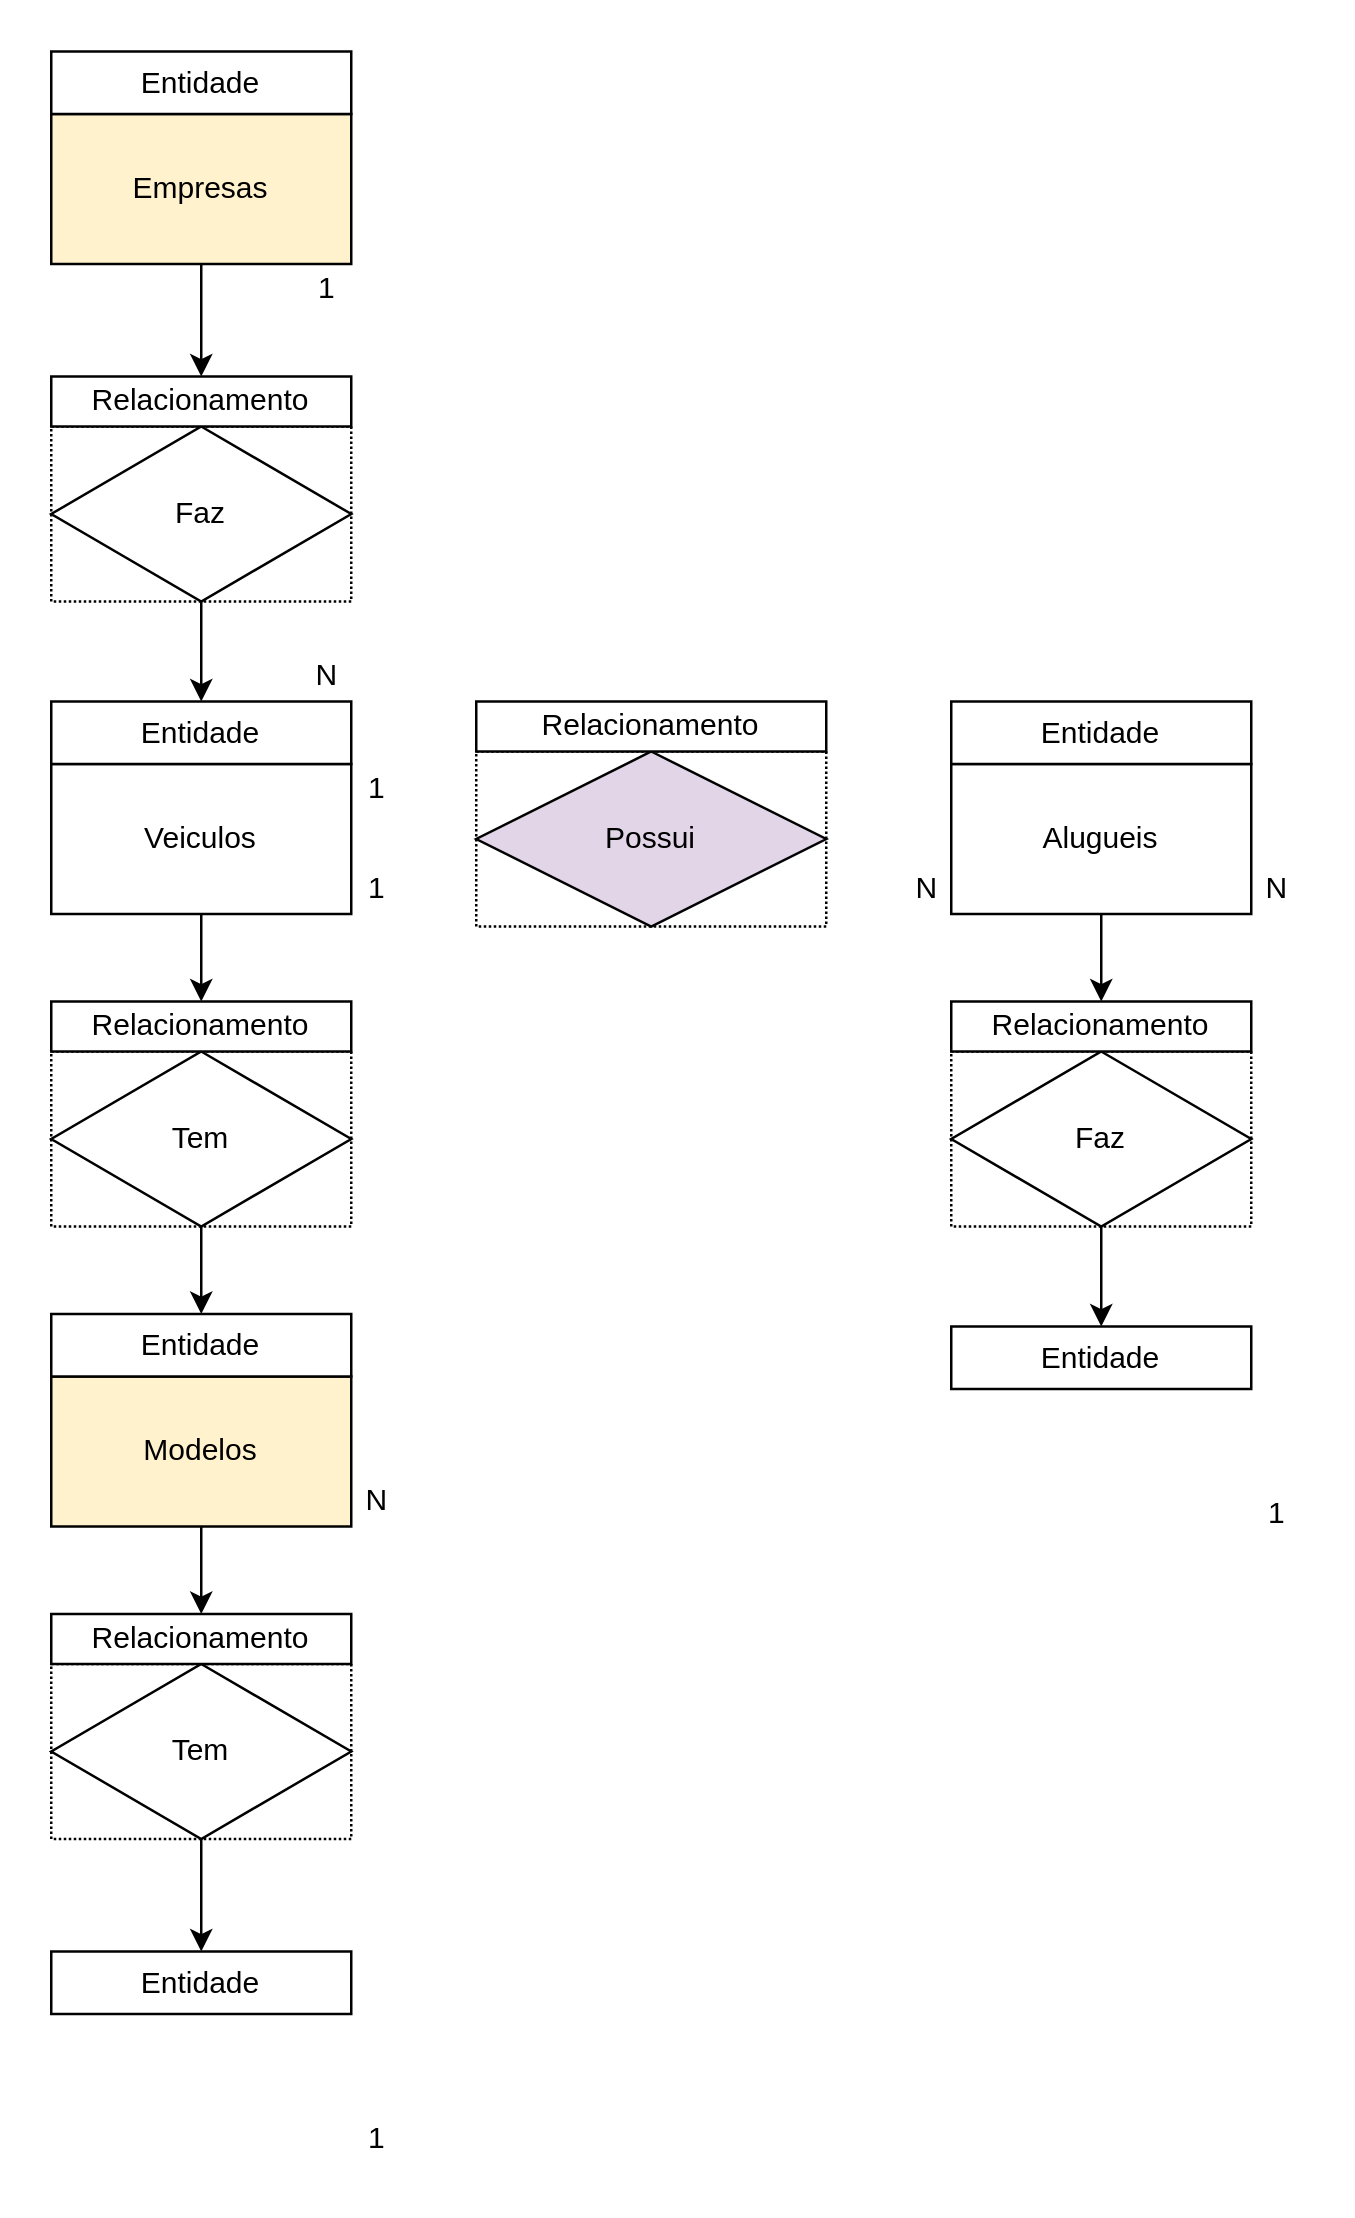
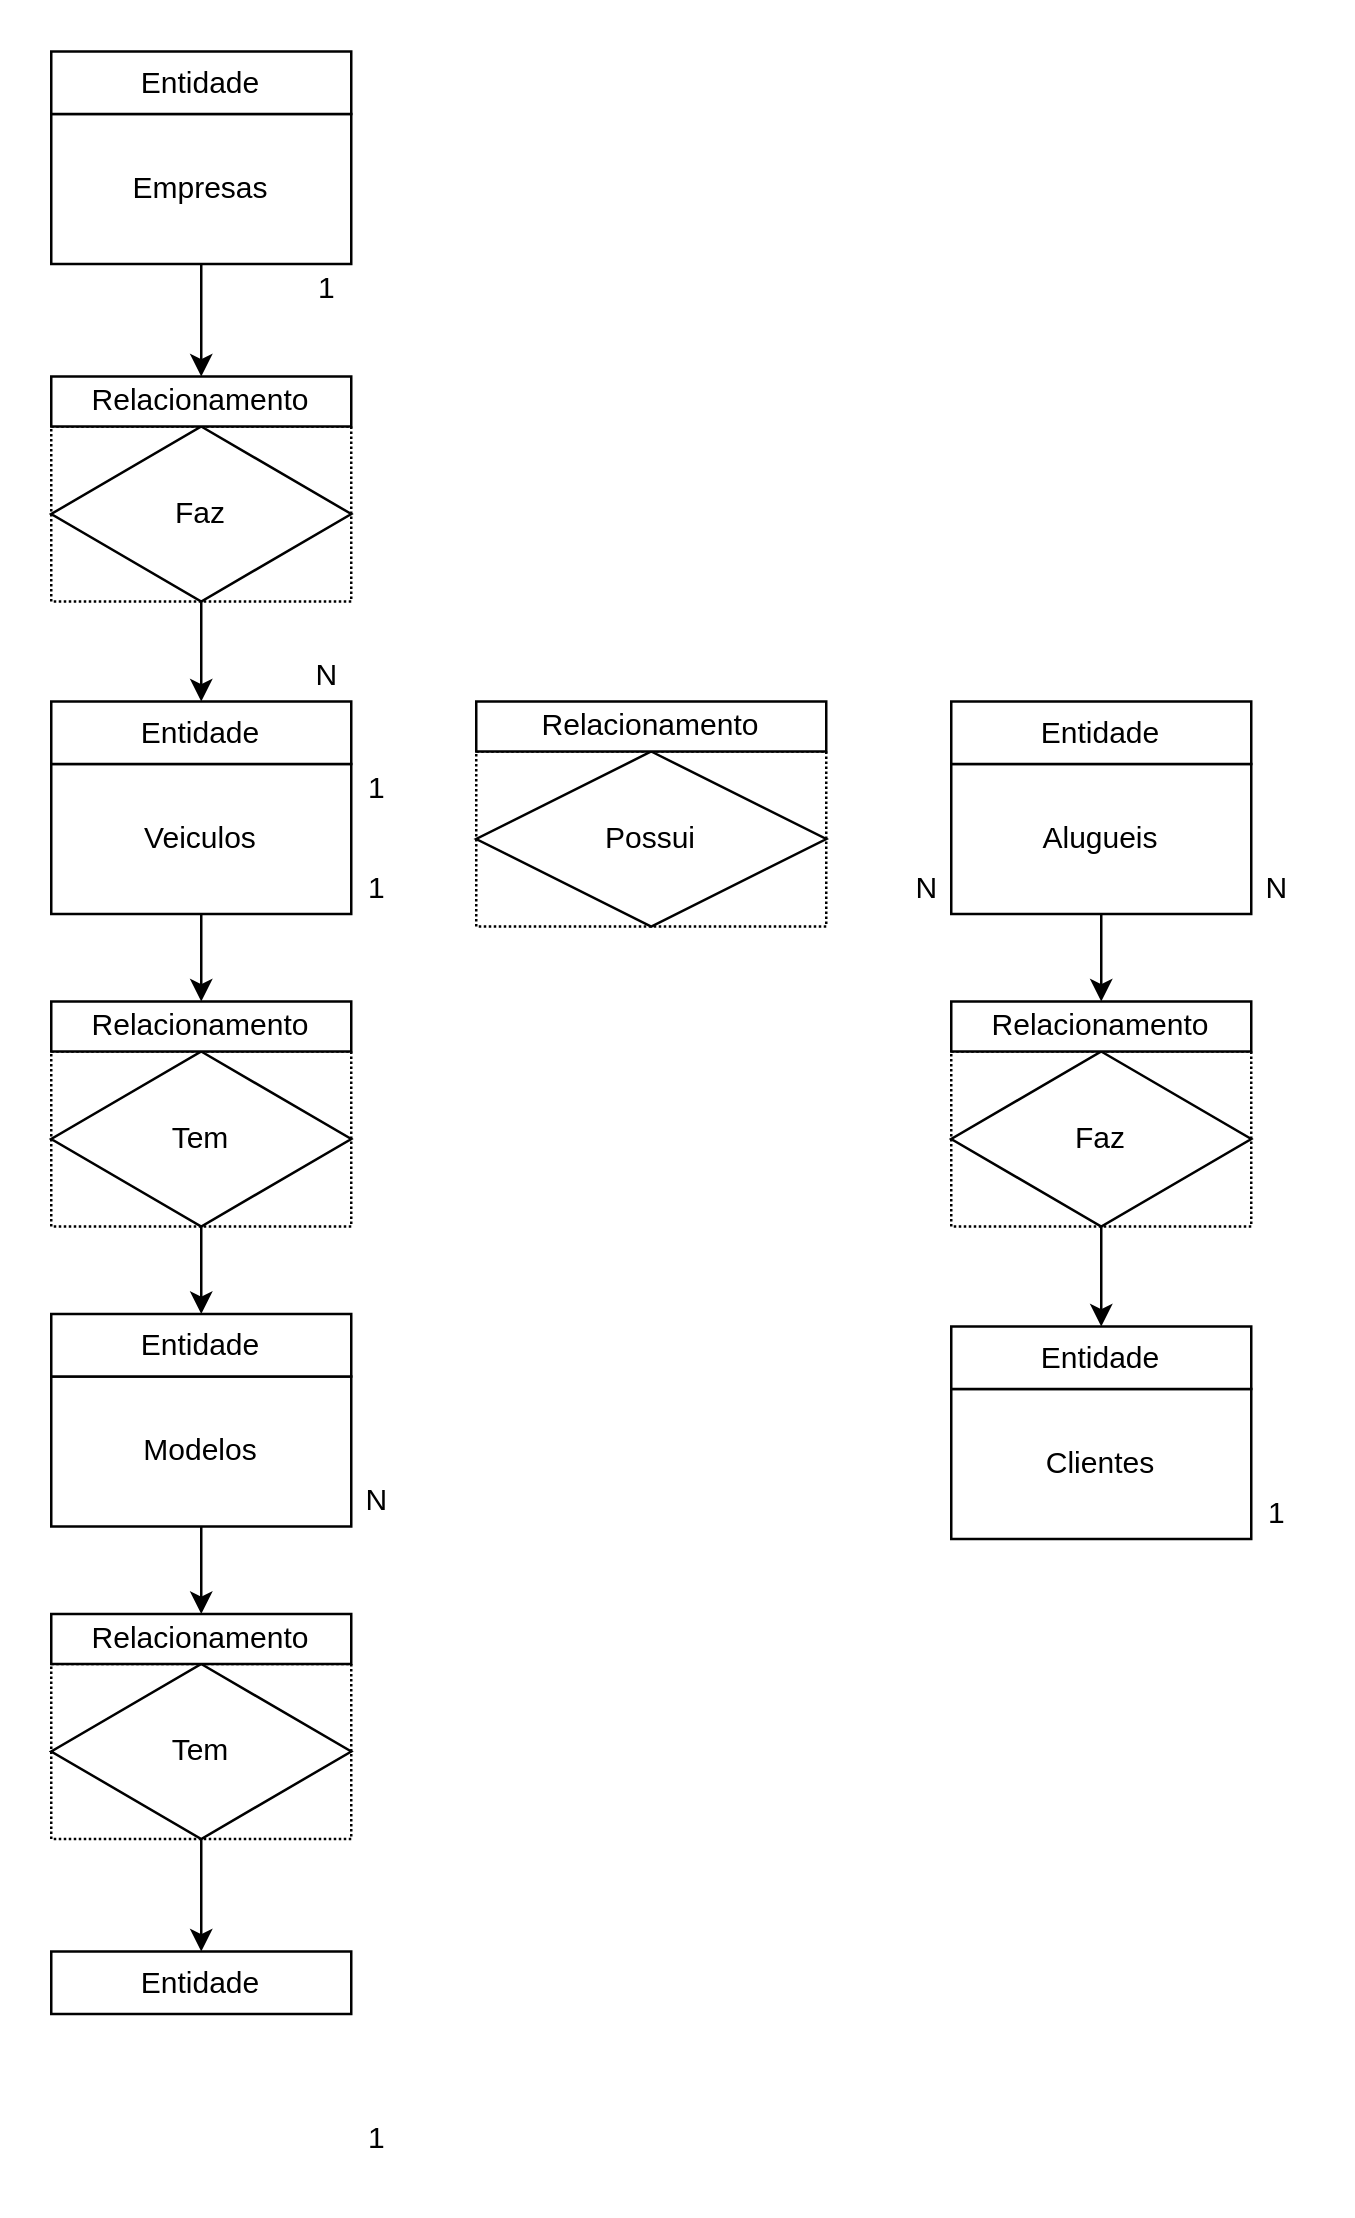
(201, 189) -> (201, 189)
(651, 839) -> (651, 839)
(201, 1451) -> (201, 1451)
none -> (1101, 1464)
